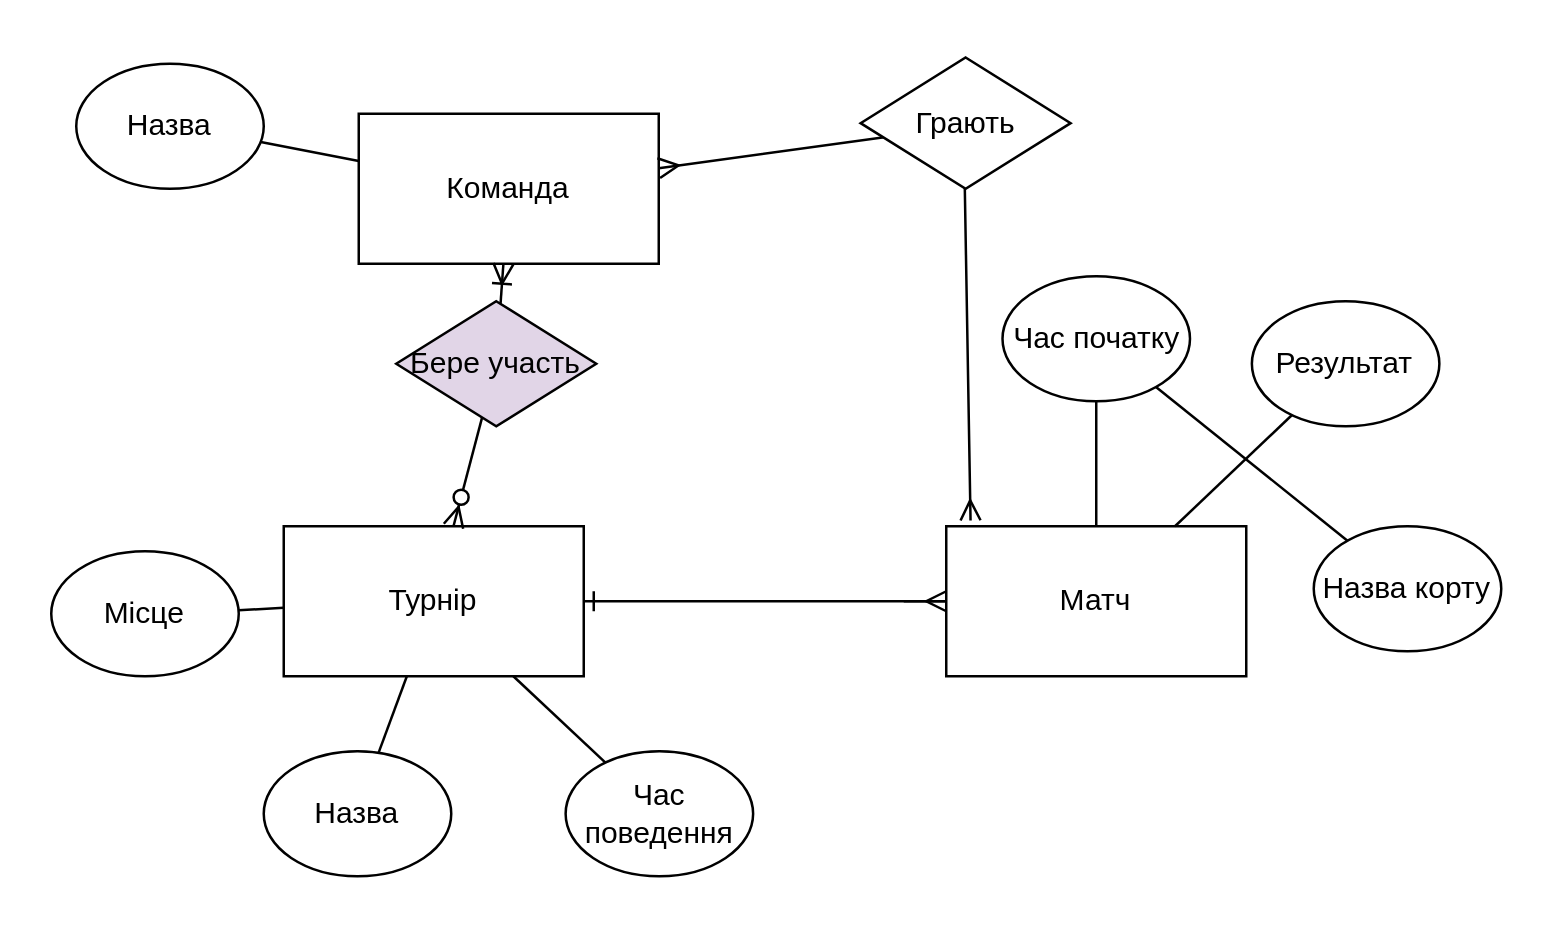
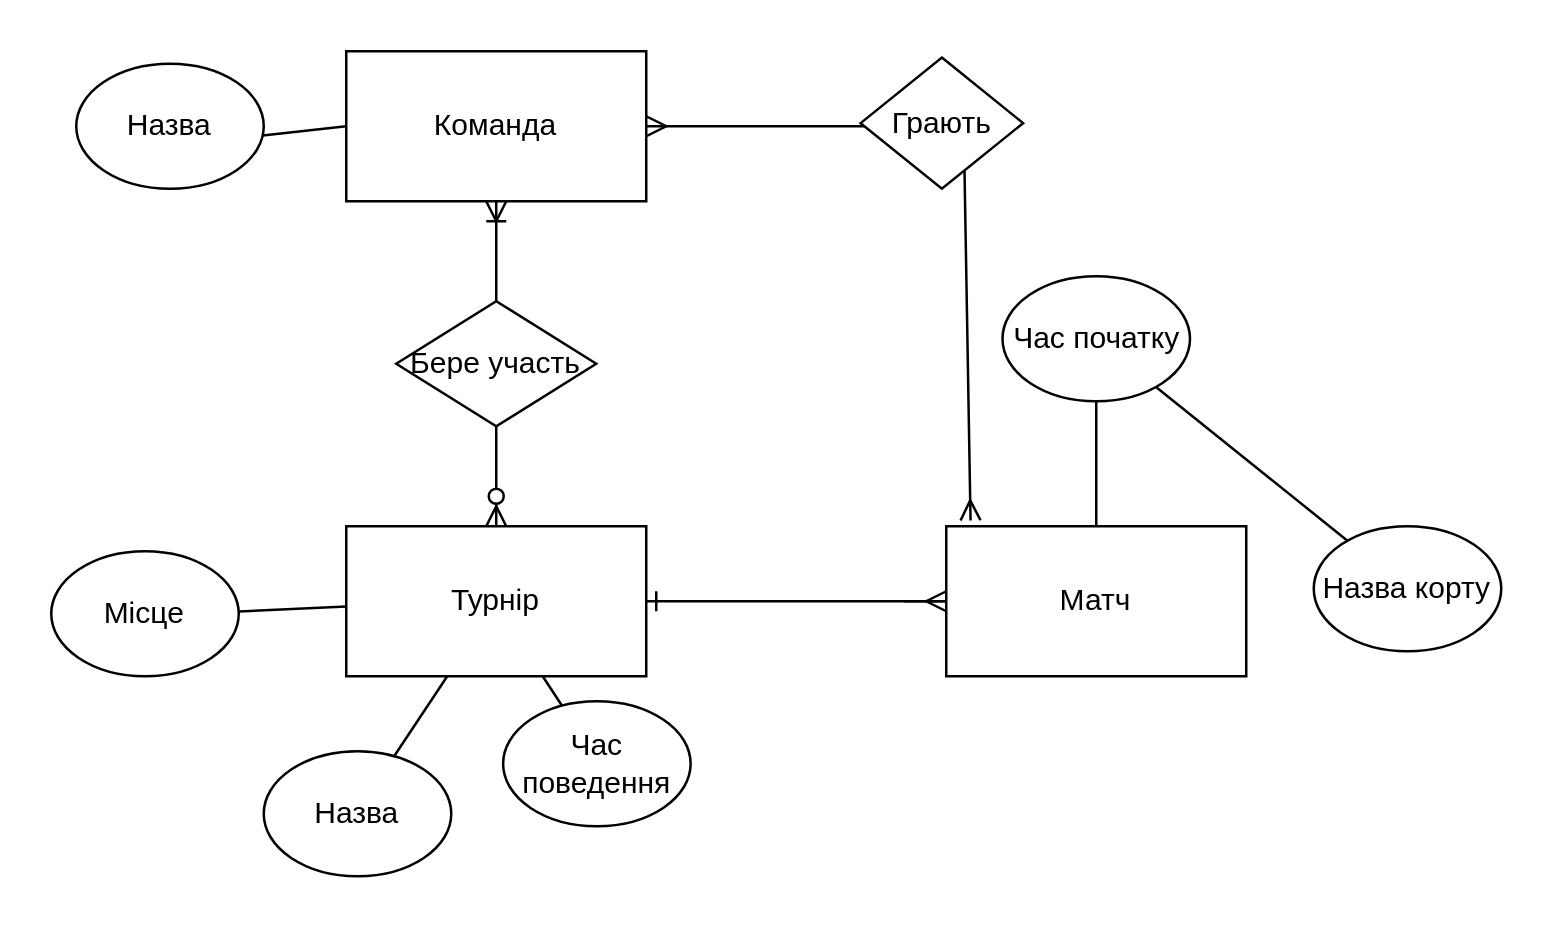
(966, 123) -> (942, 123)
(509, 189) -> (496, 126)
(496, 364) -> (496, 364)
(1346, 364) -> none
(1209, 494) -> none
(434, 601) -> (496, 601)
(659, 814) -> (597, 764)
